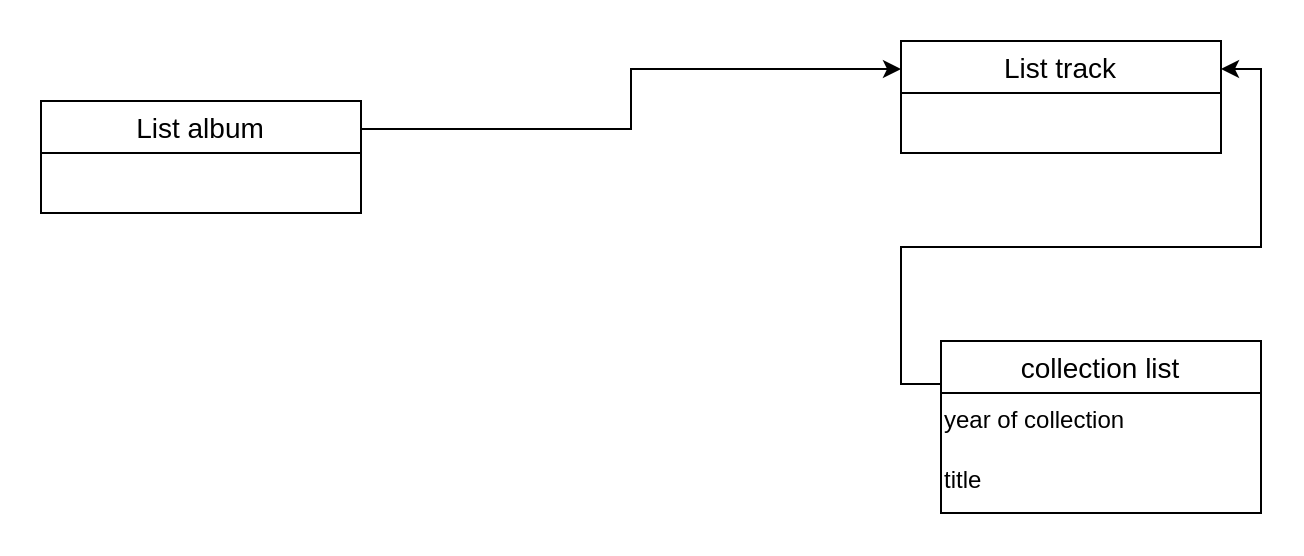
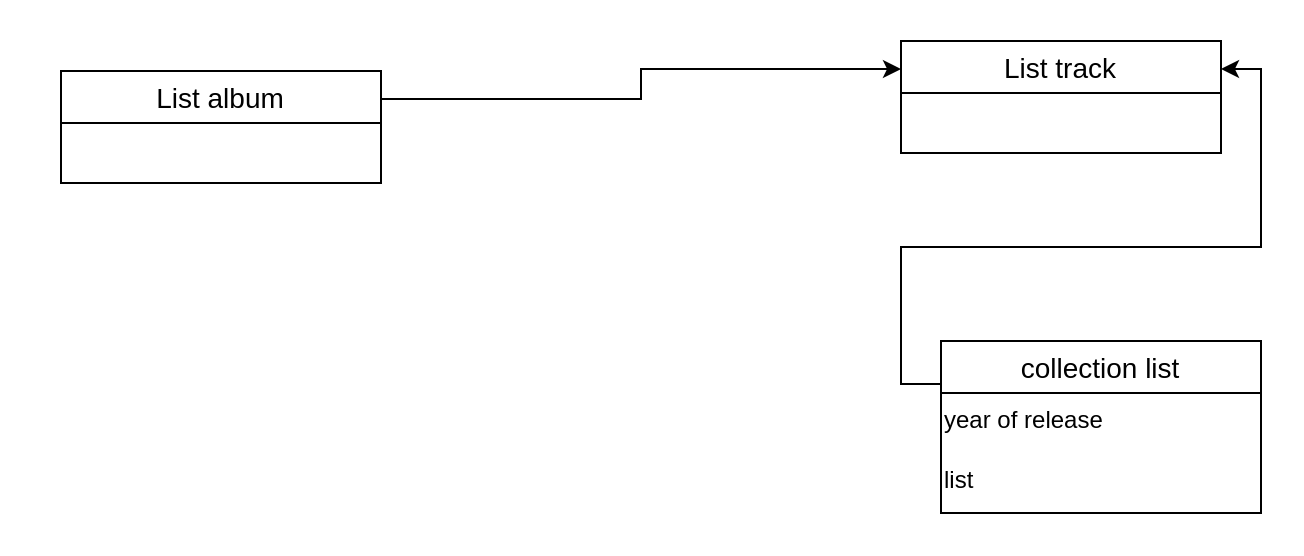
(201, 157) -> (221, 127)
(1050, 421) -> (1036, 421)
(972, 481) -> (966, 481)
